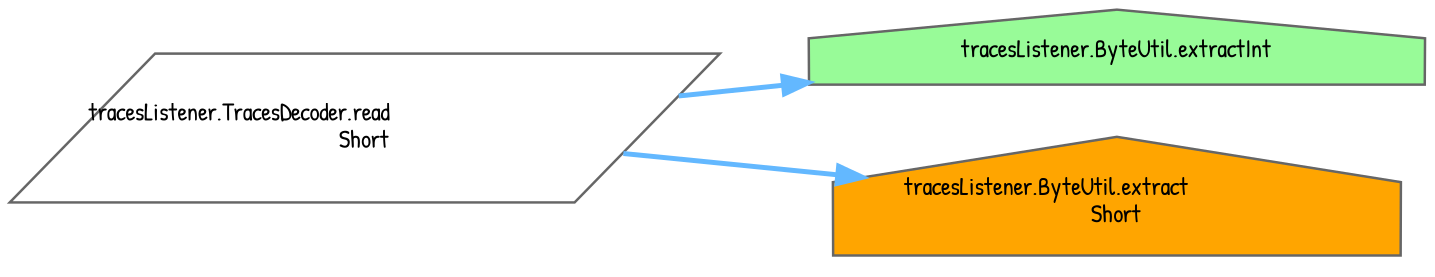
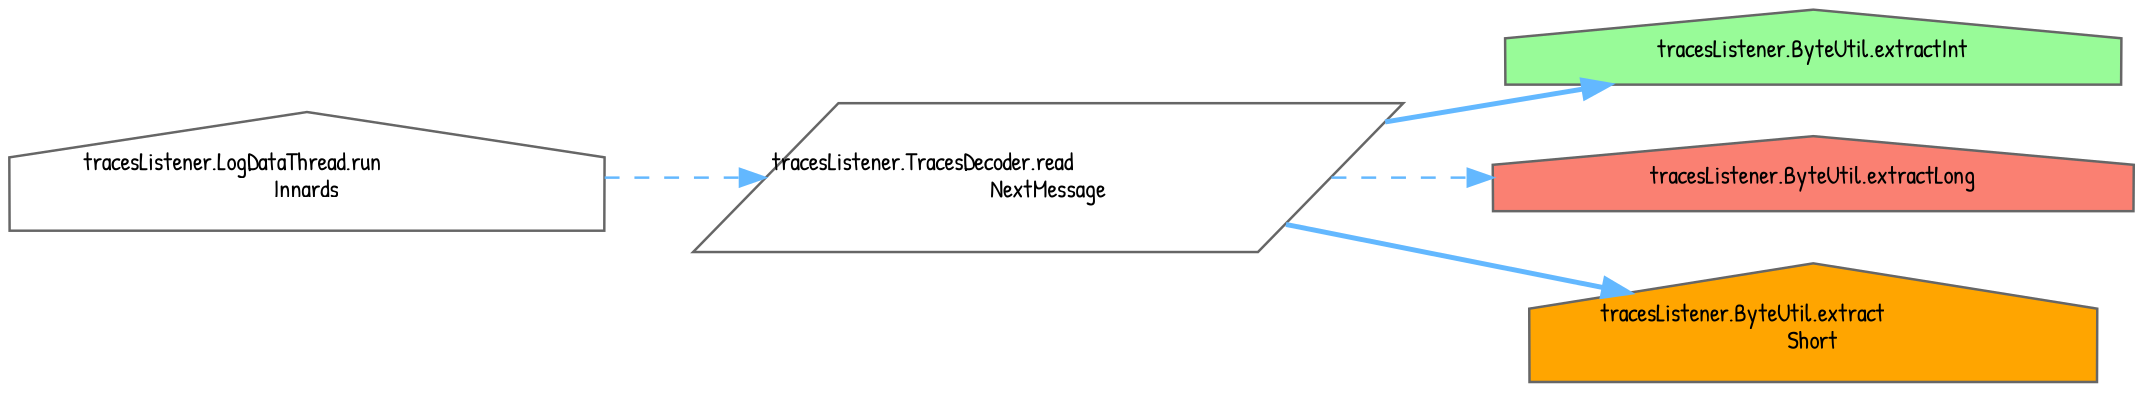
(365, 128) -> (1048, 178)
none -> (307, 178)
none -> (1813, 178)
